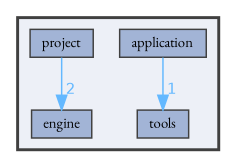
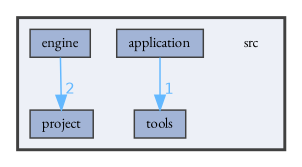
none -> (251, 43)
(62, 76) -> (61, 76)
